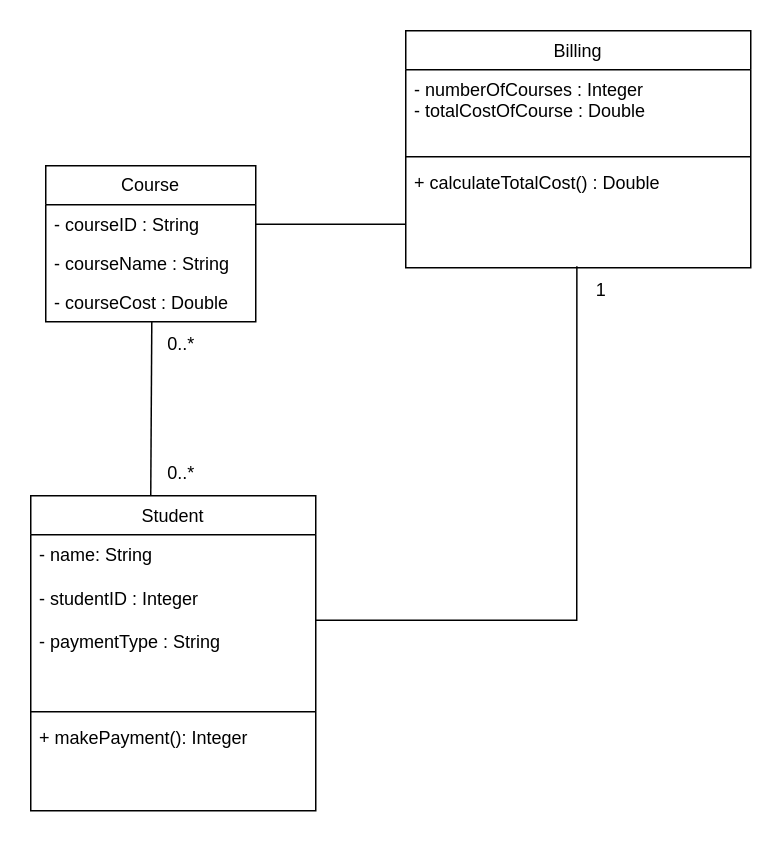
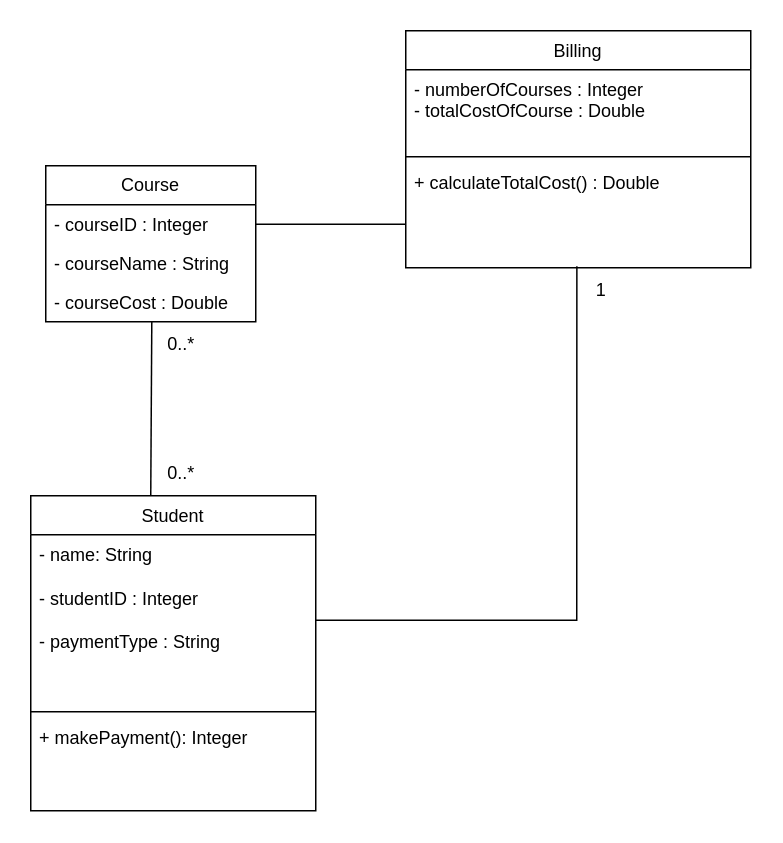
(139, 226) -> (146, 226)
